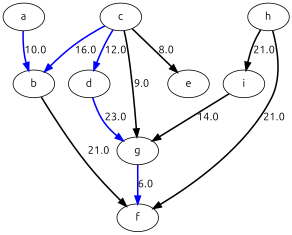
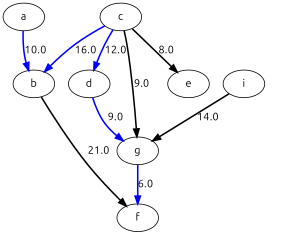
(269, 17) -> none
(116, 117) -> (116, 117)
